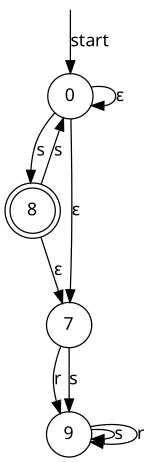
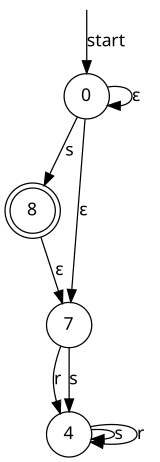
(50, 157) -> none
(69, 434) -> (69, 434)
